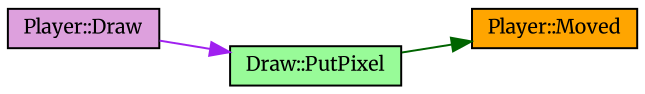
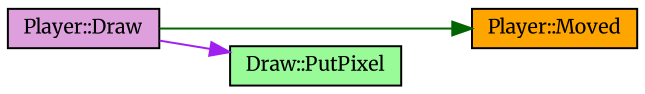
(427, 49) -> (306, 29)
